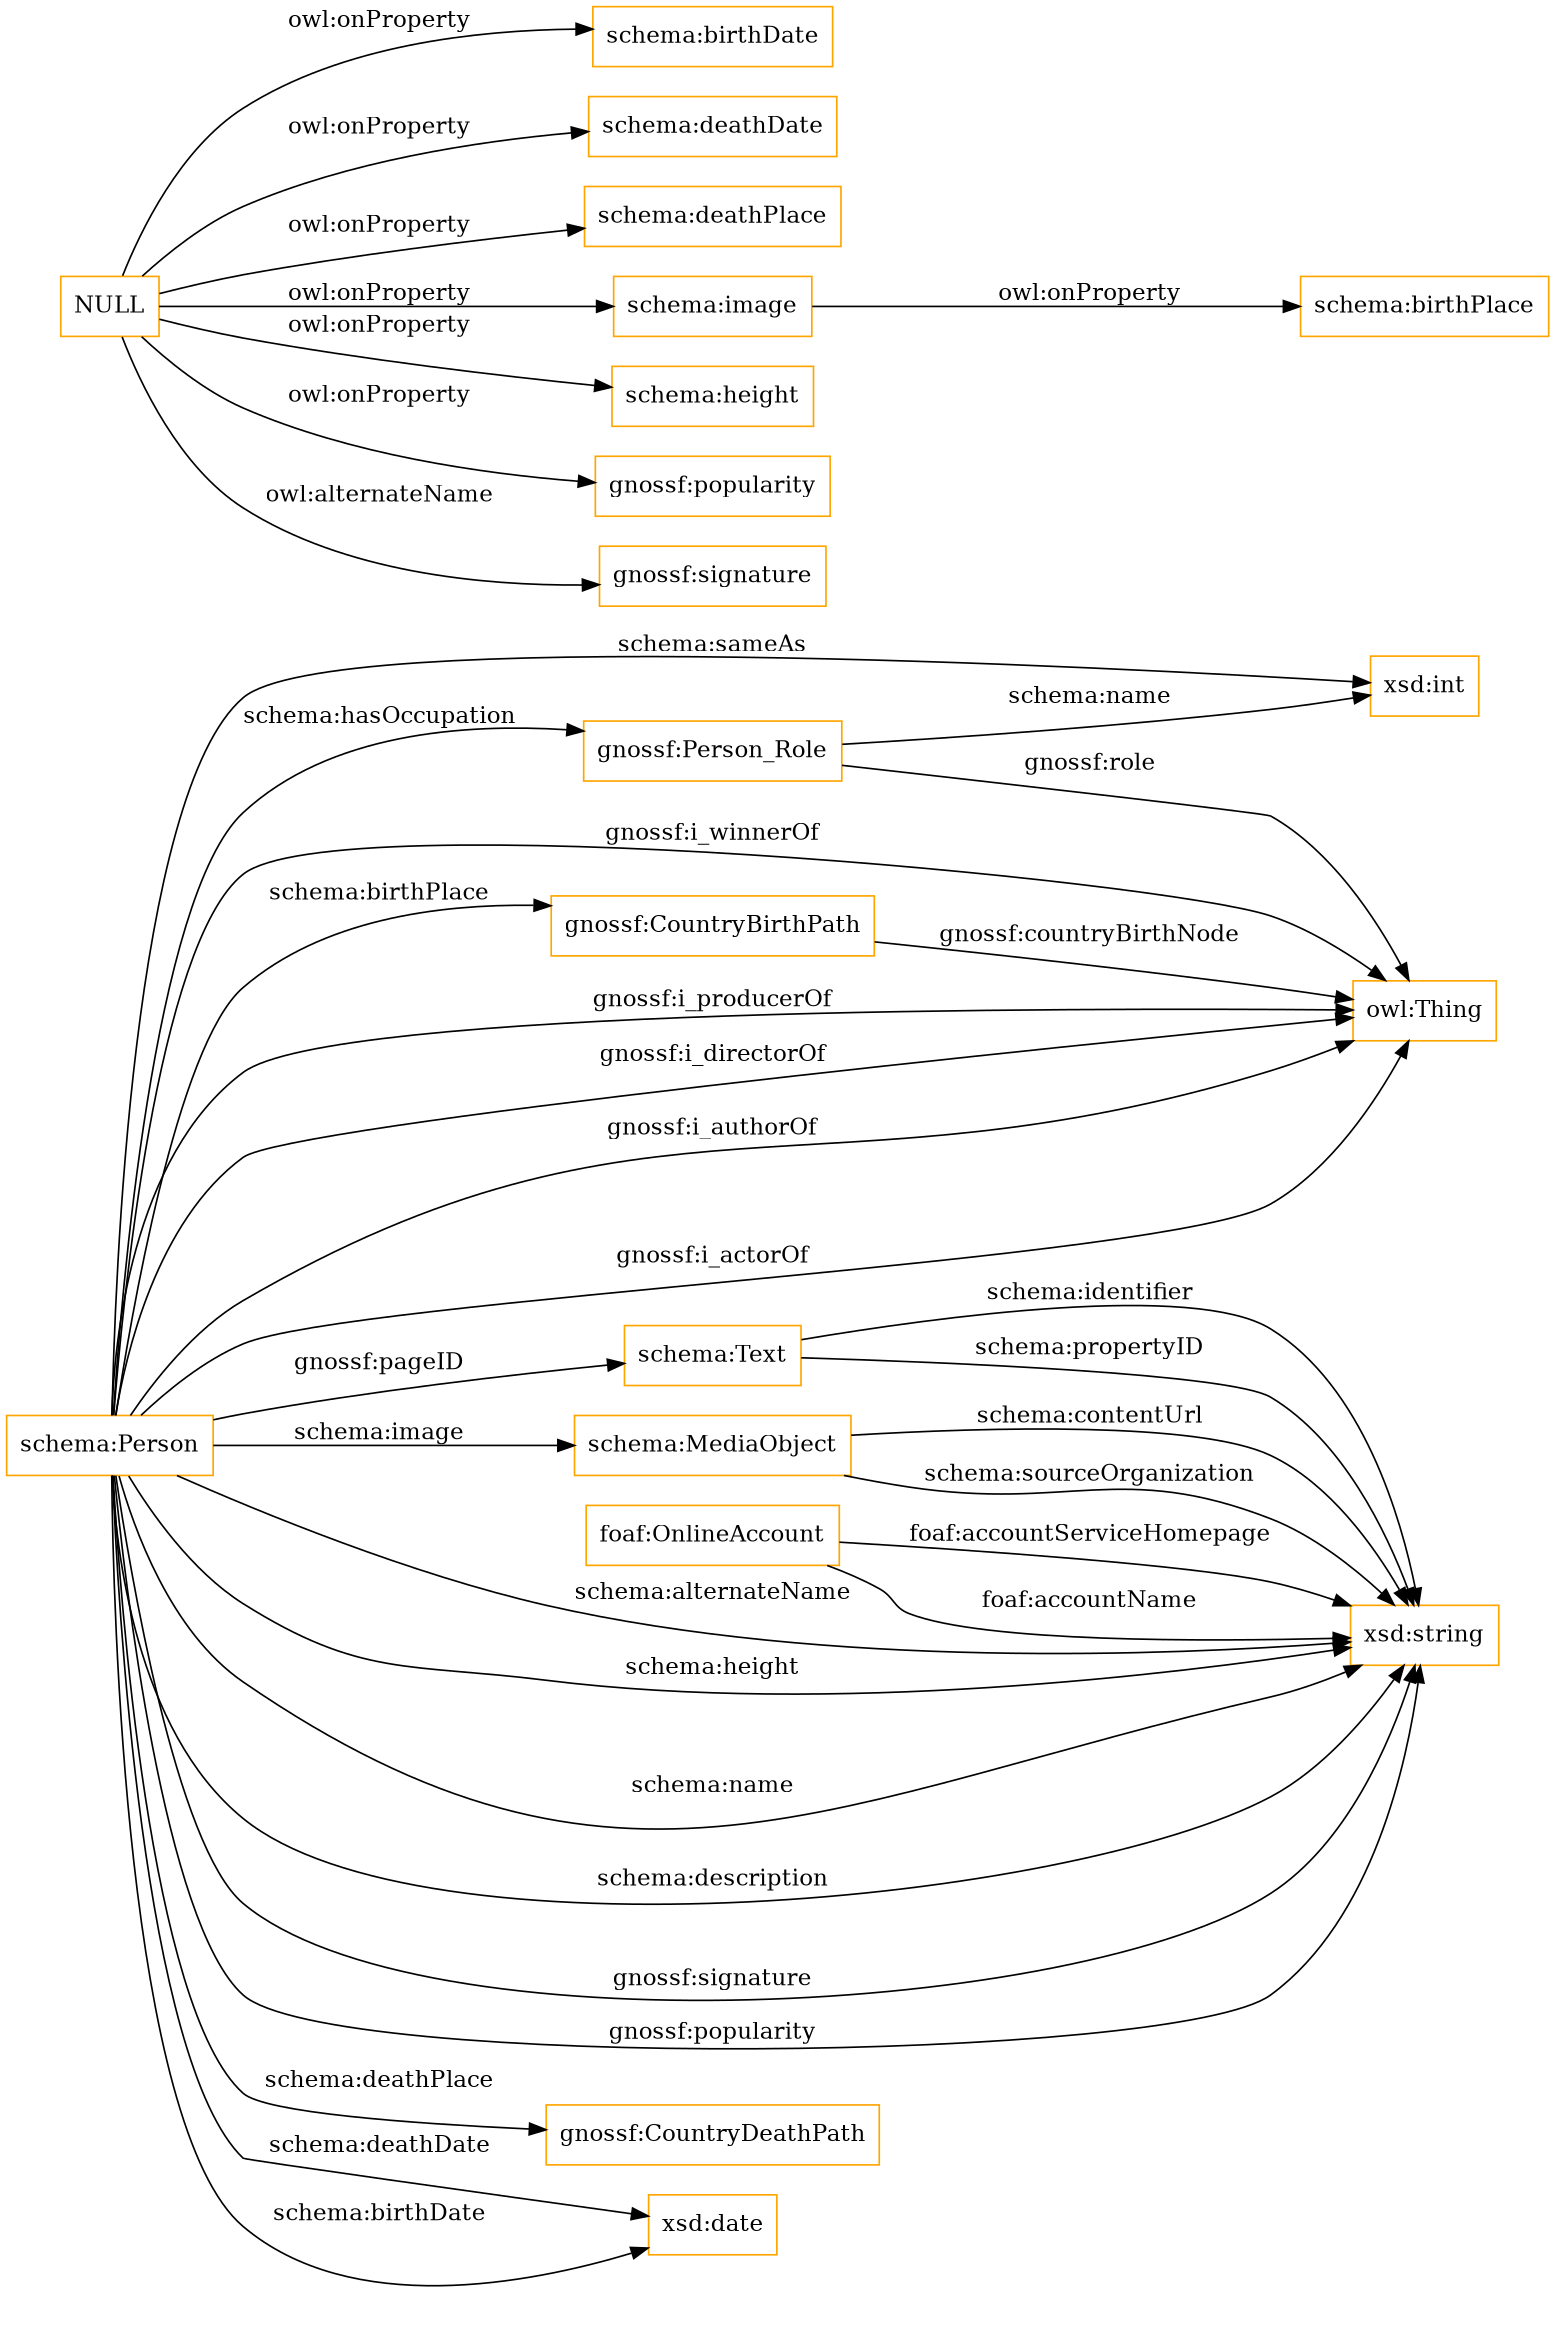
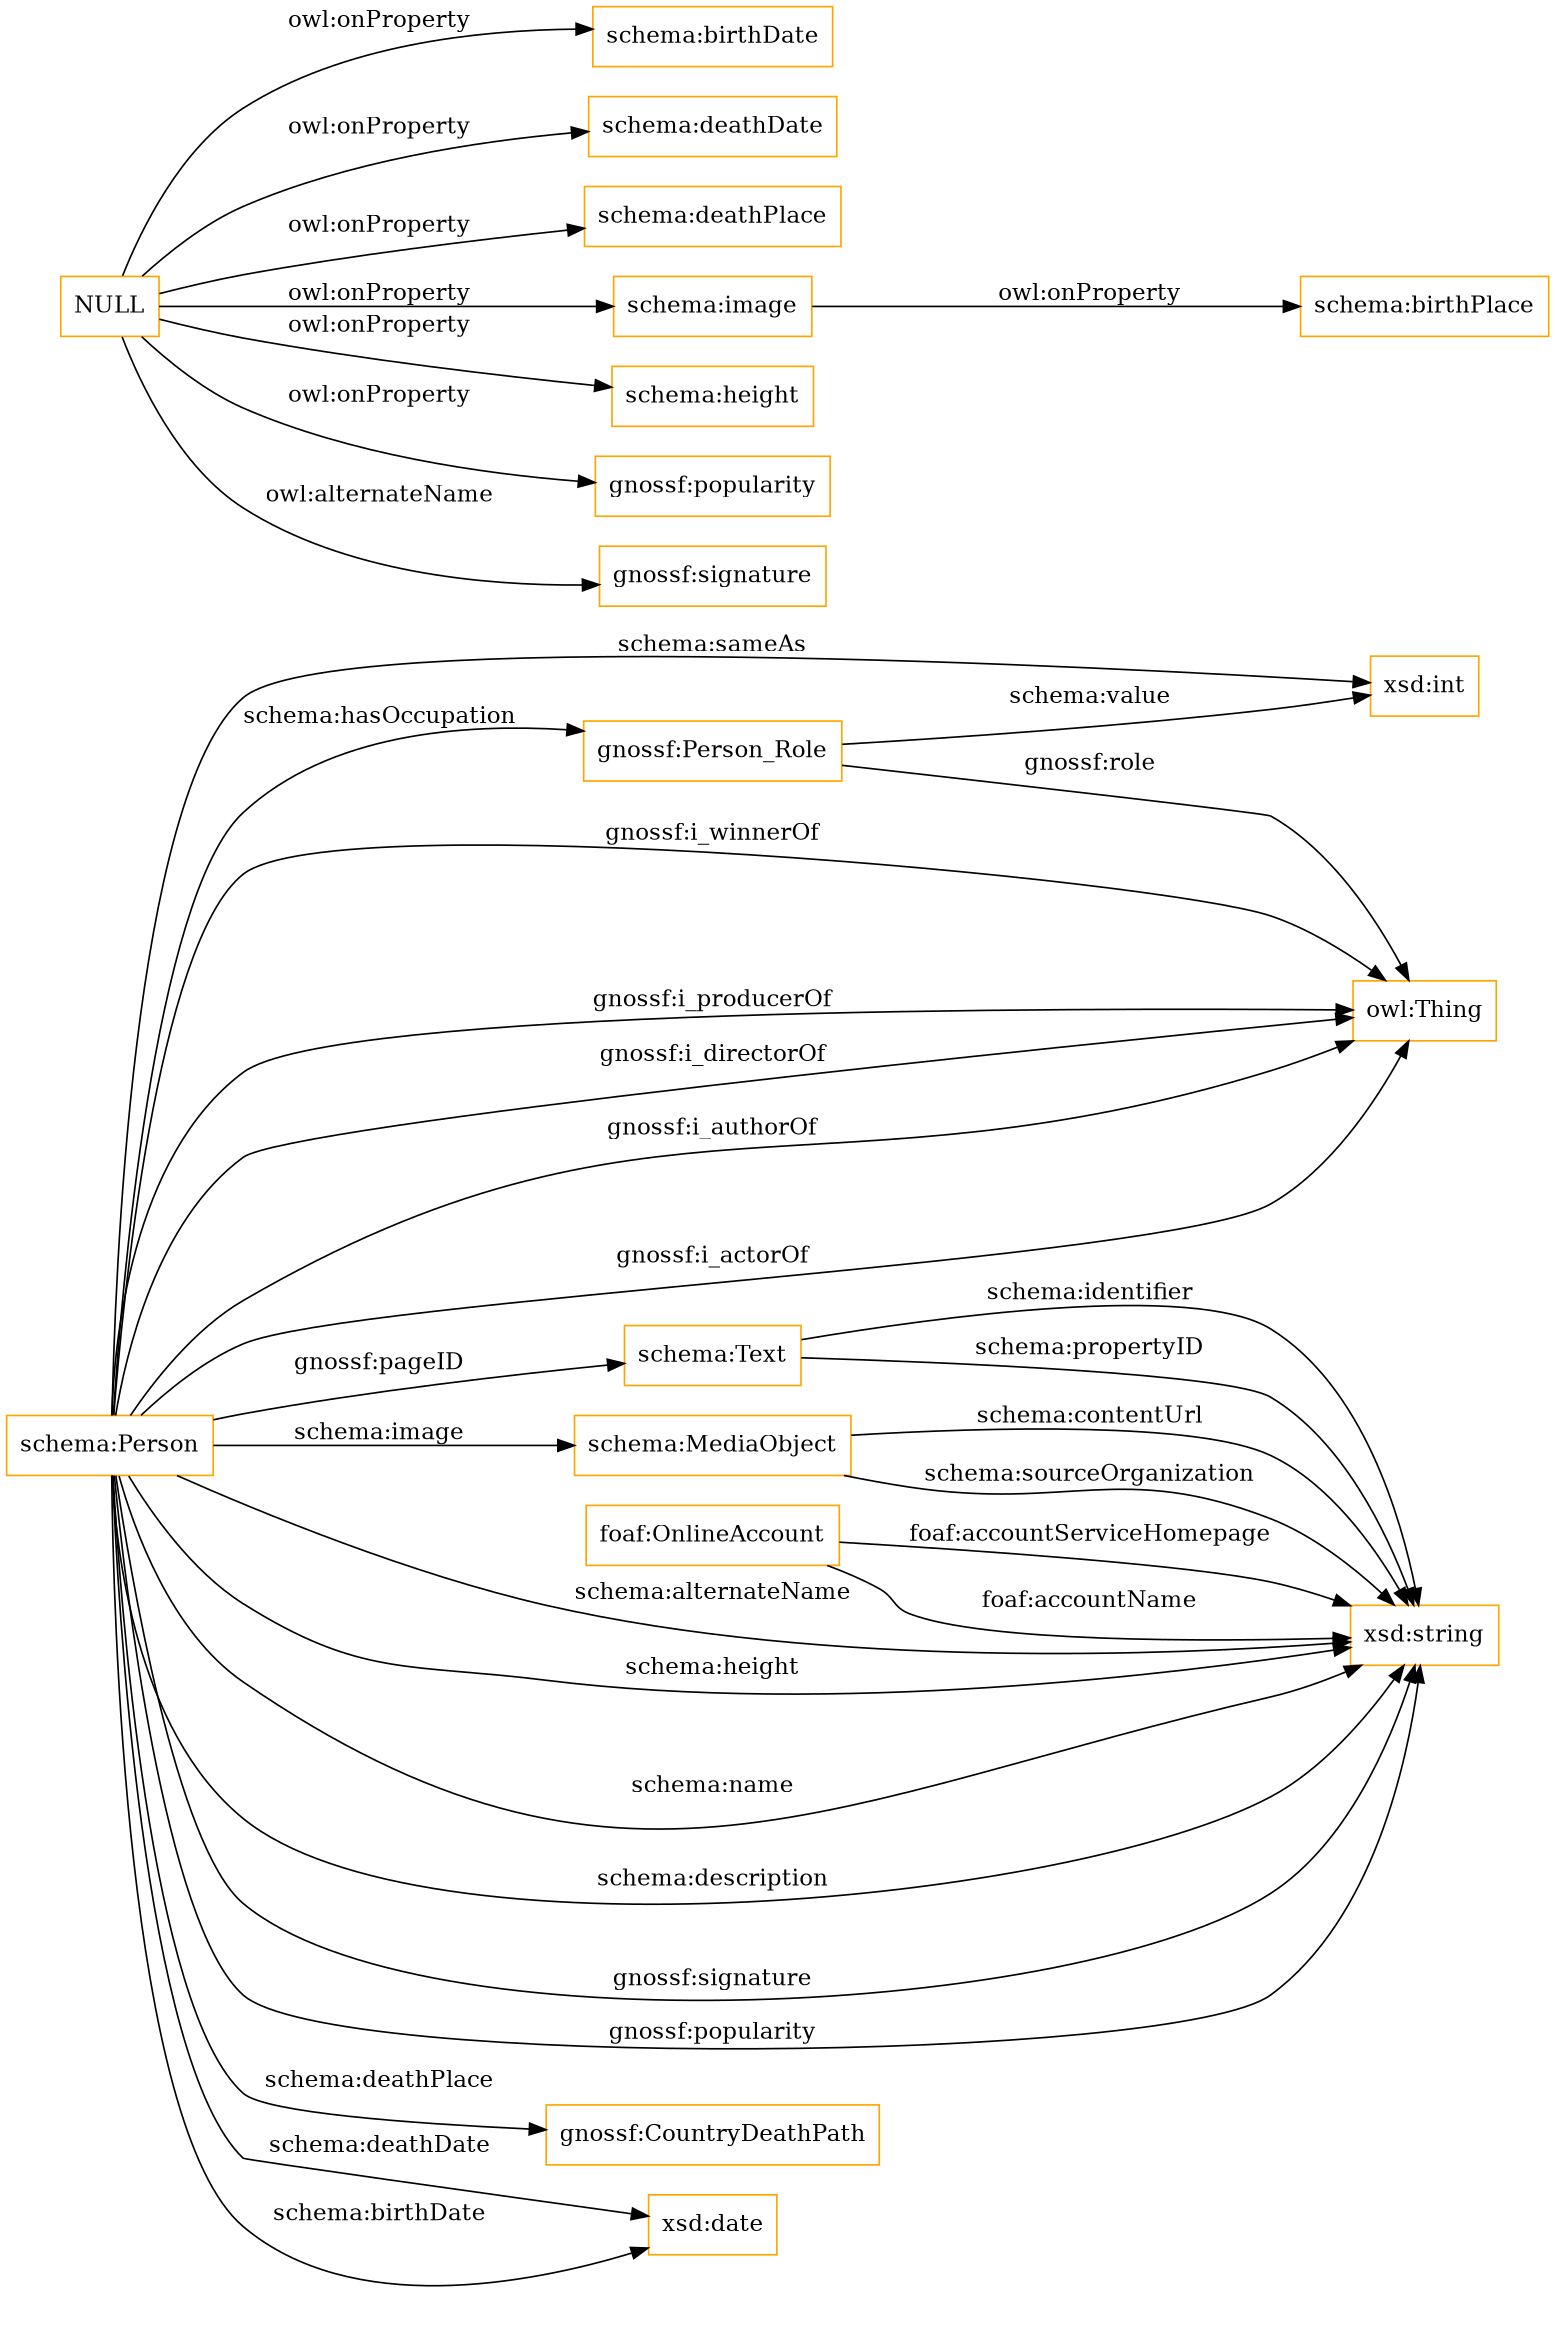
(1090, 697) -> (1090, 697)
(713, 926) -> none
